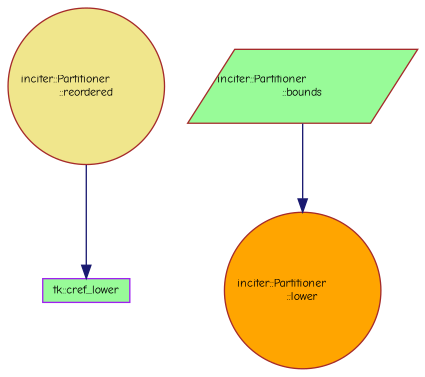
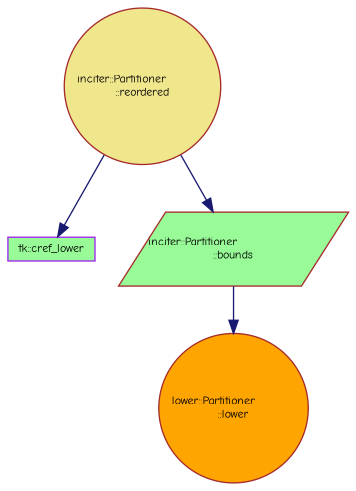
none -> (194, 178)
(303, 291) -> (234, 408)
